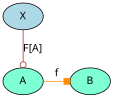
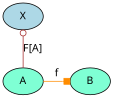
(23, 46) -> (23, 52)
